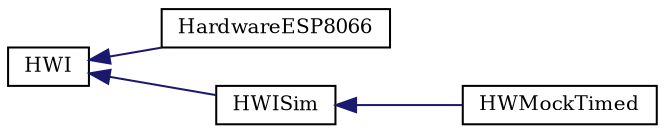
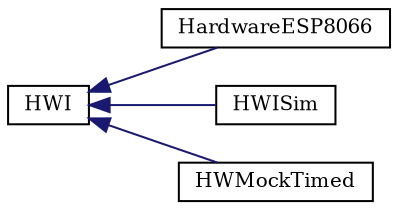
(409, 105) -> (163, 144)
